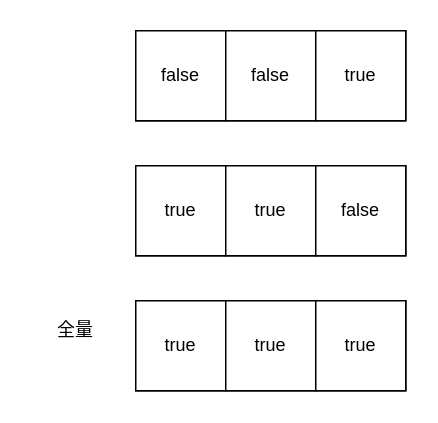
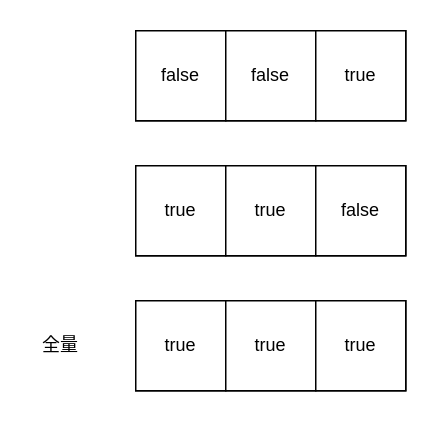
(76, 331) -> (61, 346)
